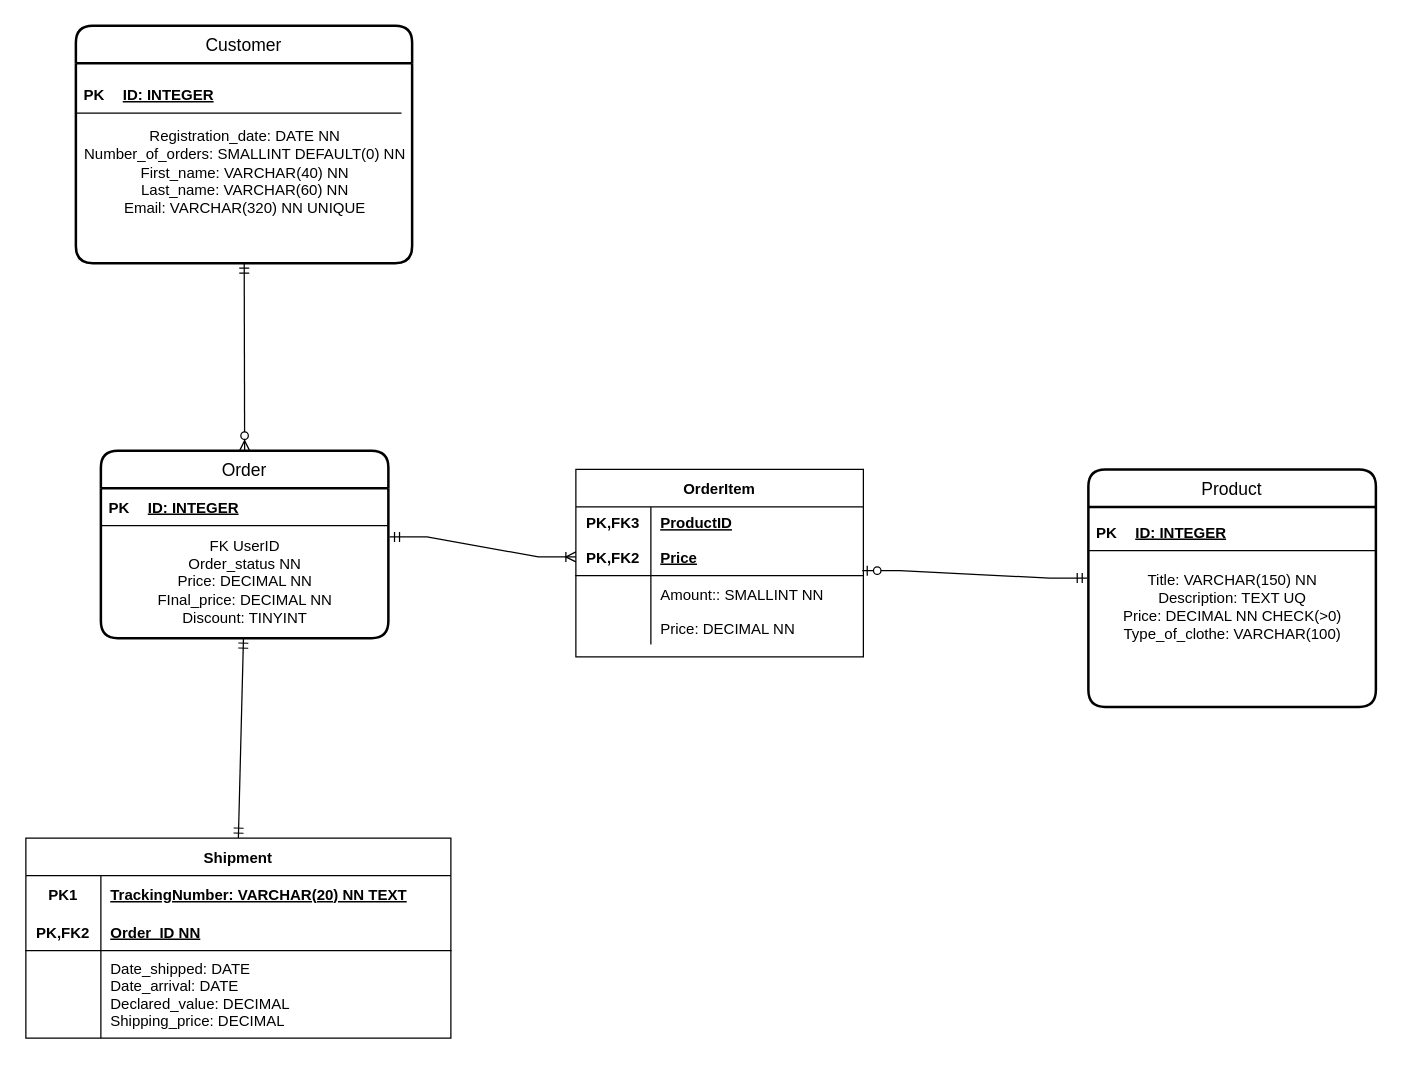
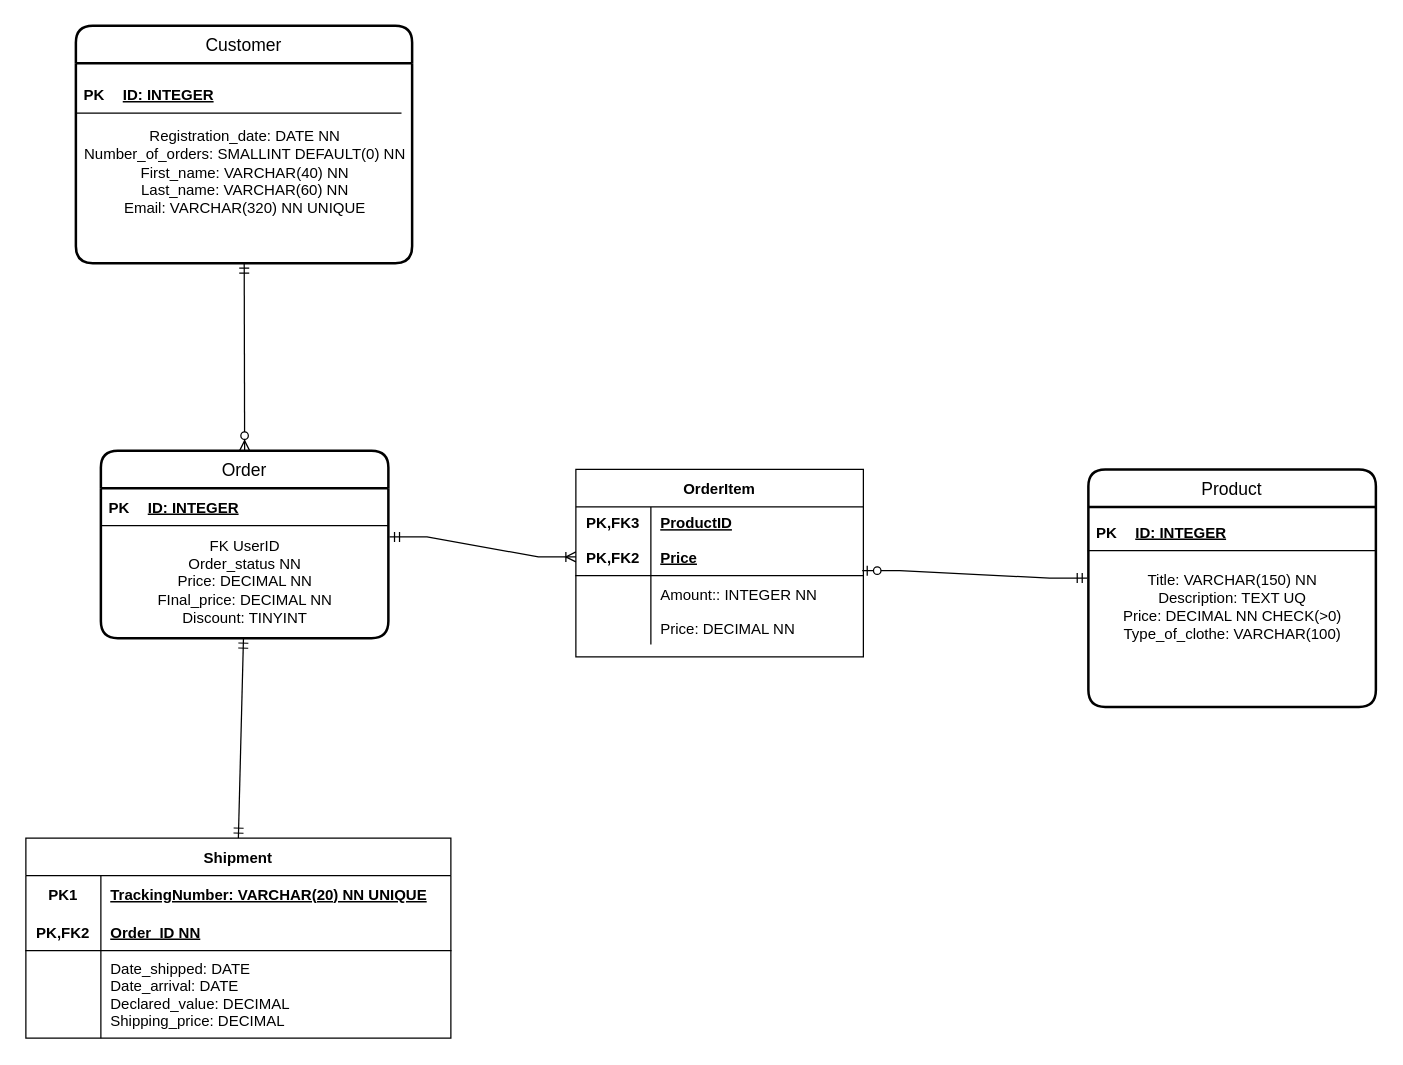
(736, 595) -> (732, 595)
(249, 895) -> (258, 895)
